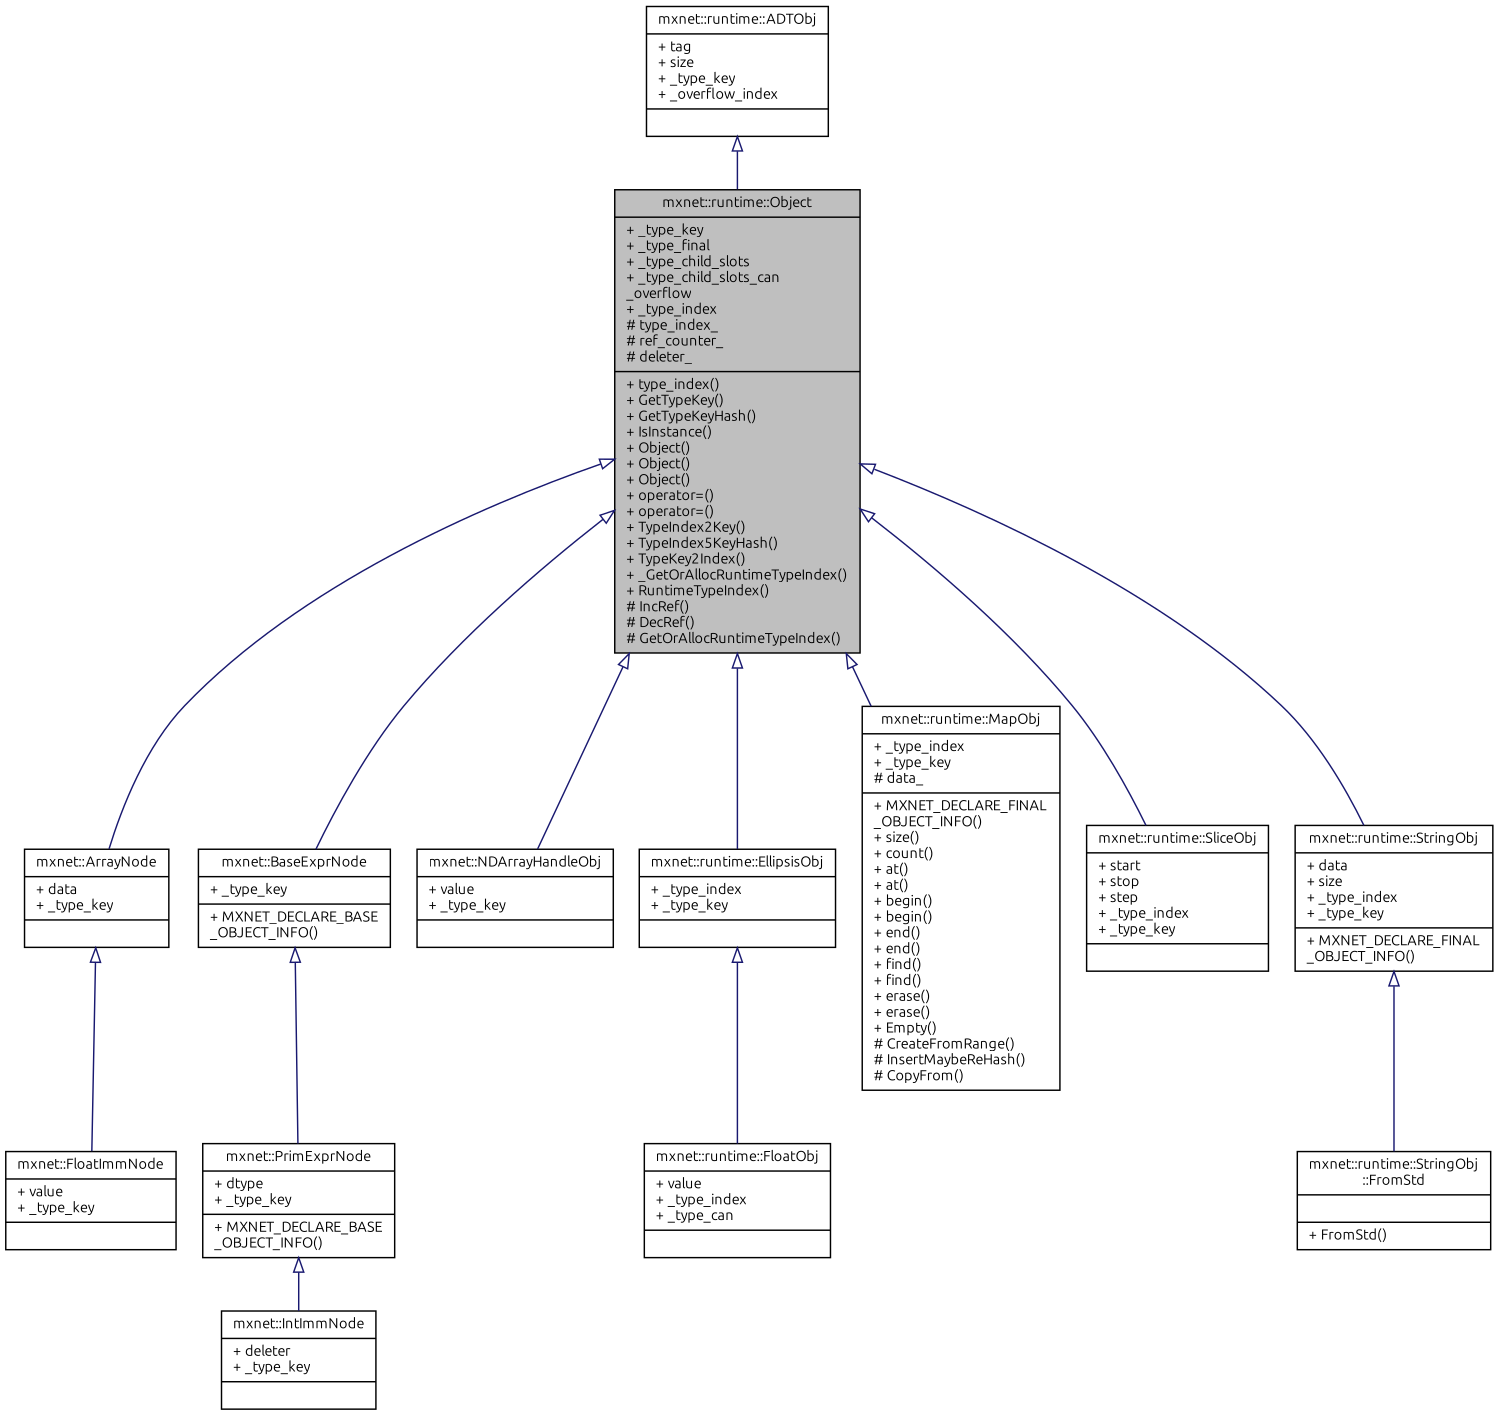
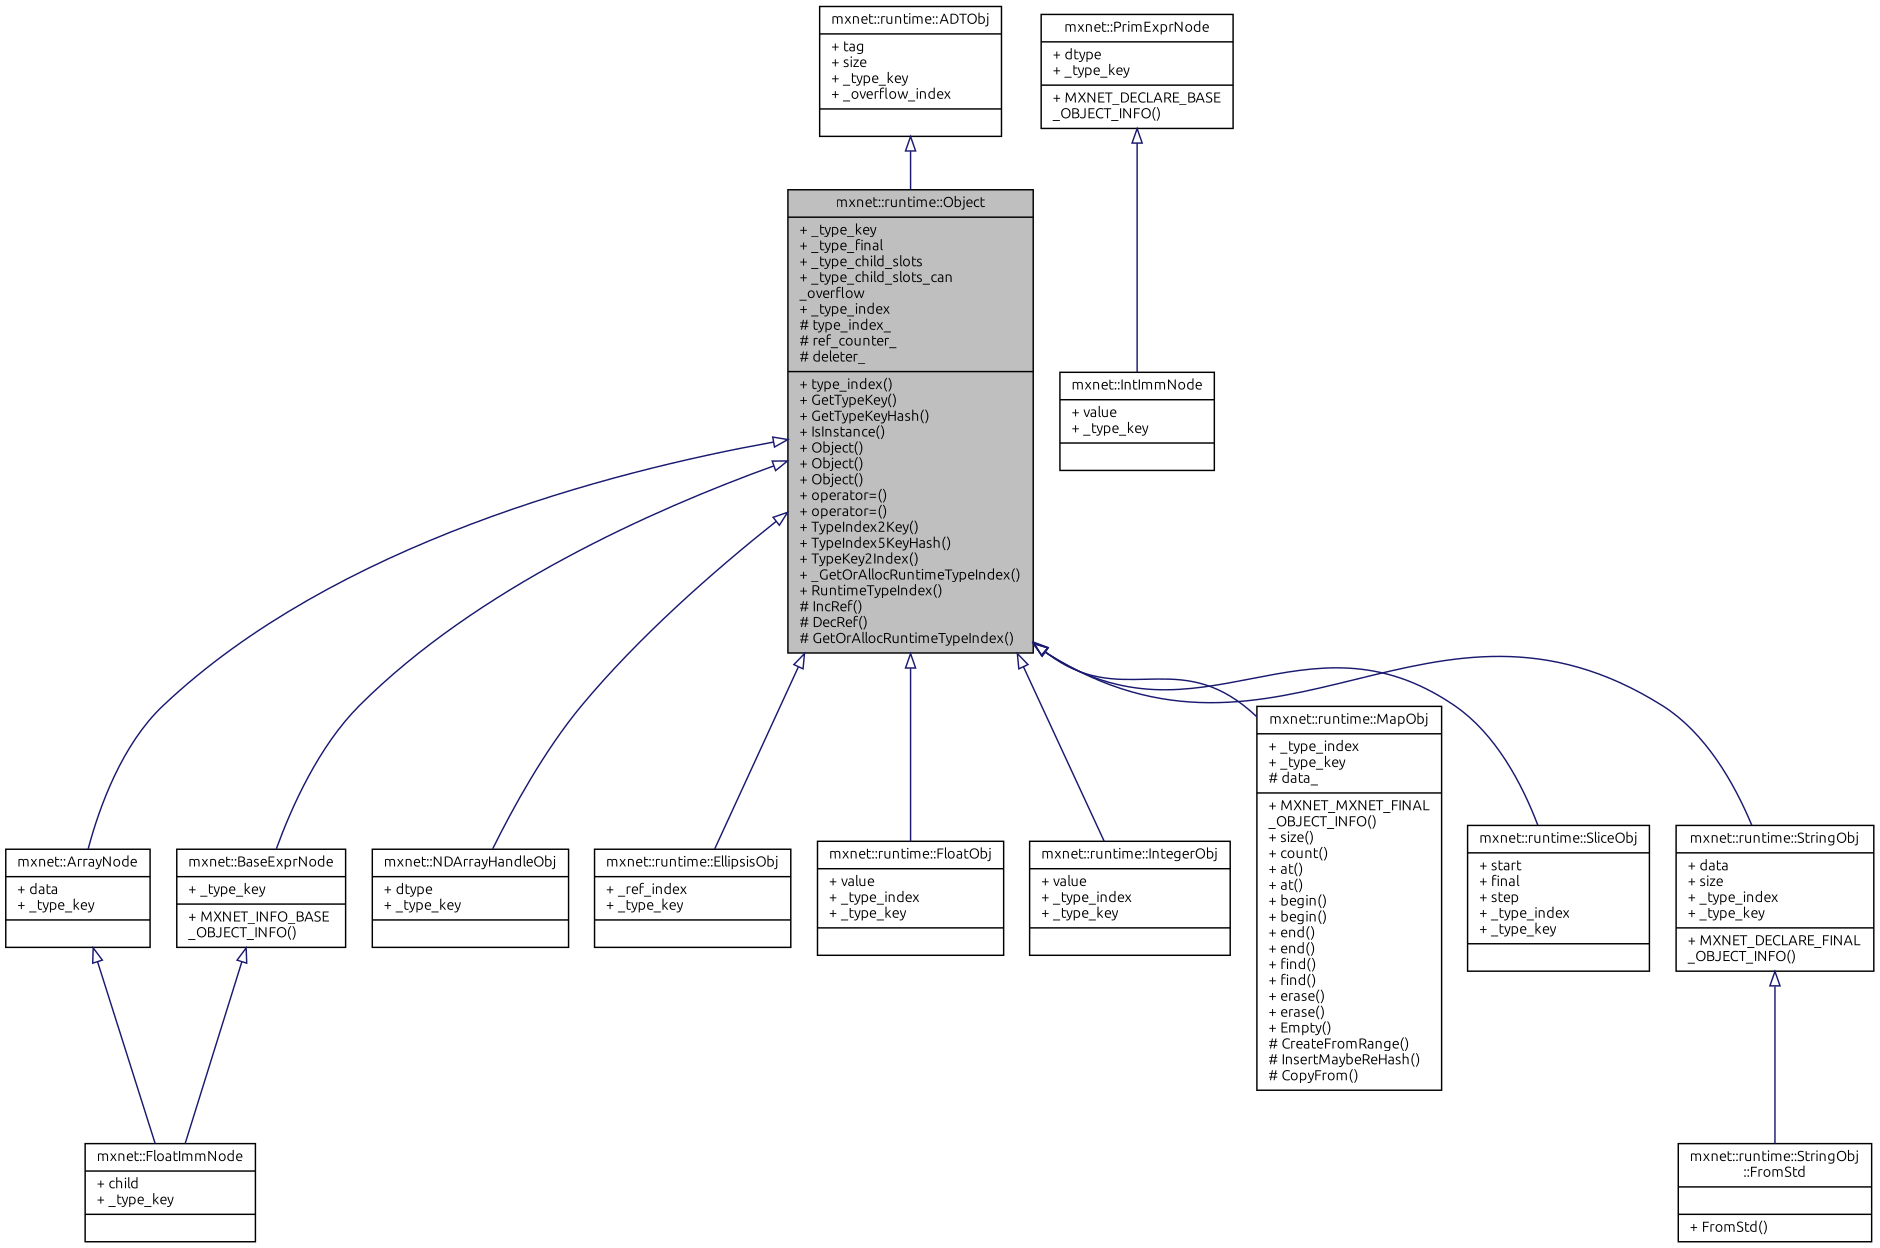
(961, 806) -> (1349, 806)
(1119, 882) -> (1499, 882)
(452, 890) -> (408, 890)
(697, 890) -> (647, 890)
none -> (1130, 898)
(294, 917) -> (259, 917)
(297, 1053) -> (213, 1053)
(737, 1053) -> (911, 755)
(40, 1192) -> (118, 1184)
(696, 1216) -> (868, 913)
(262, 1351) -> (1095, 413)
